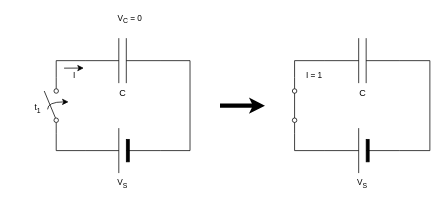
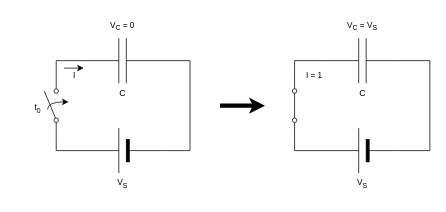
(130, 19) -> (123, 27)
none -> (363, 27)
(38, 109) -> (38, 109)
